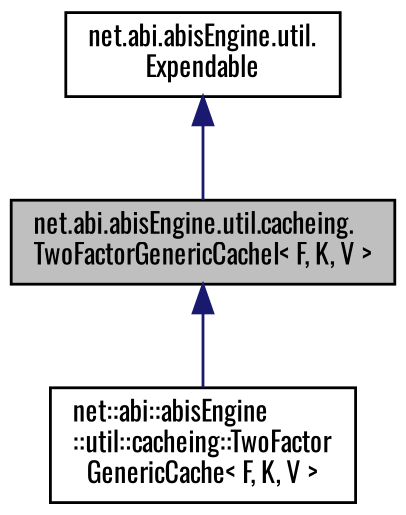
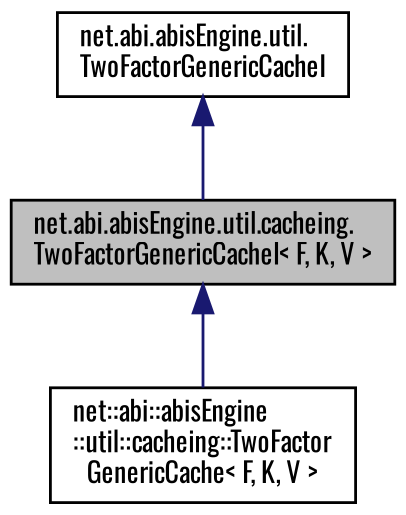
(203, 55) -> (203, 55)
